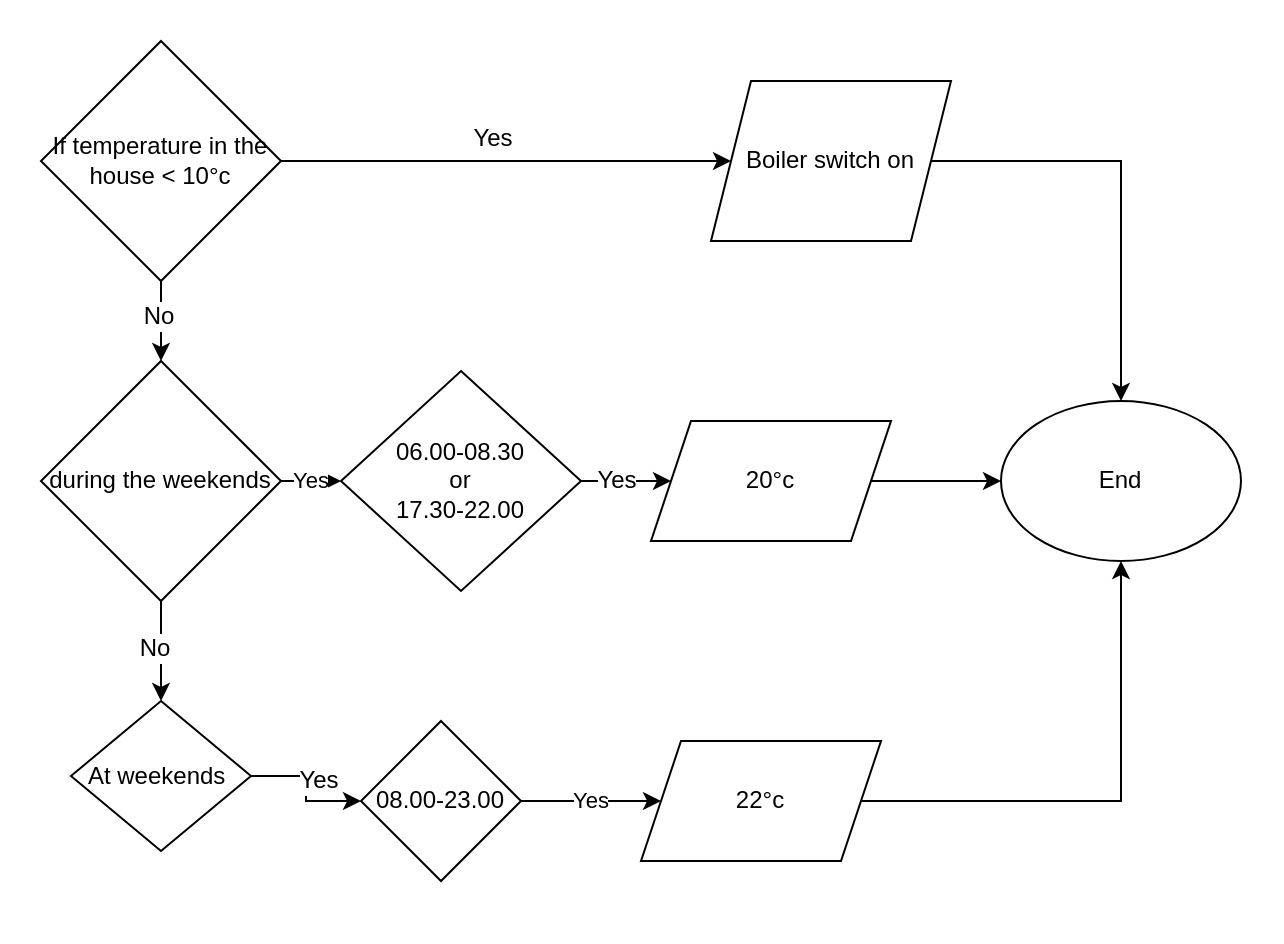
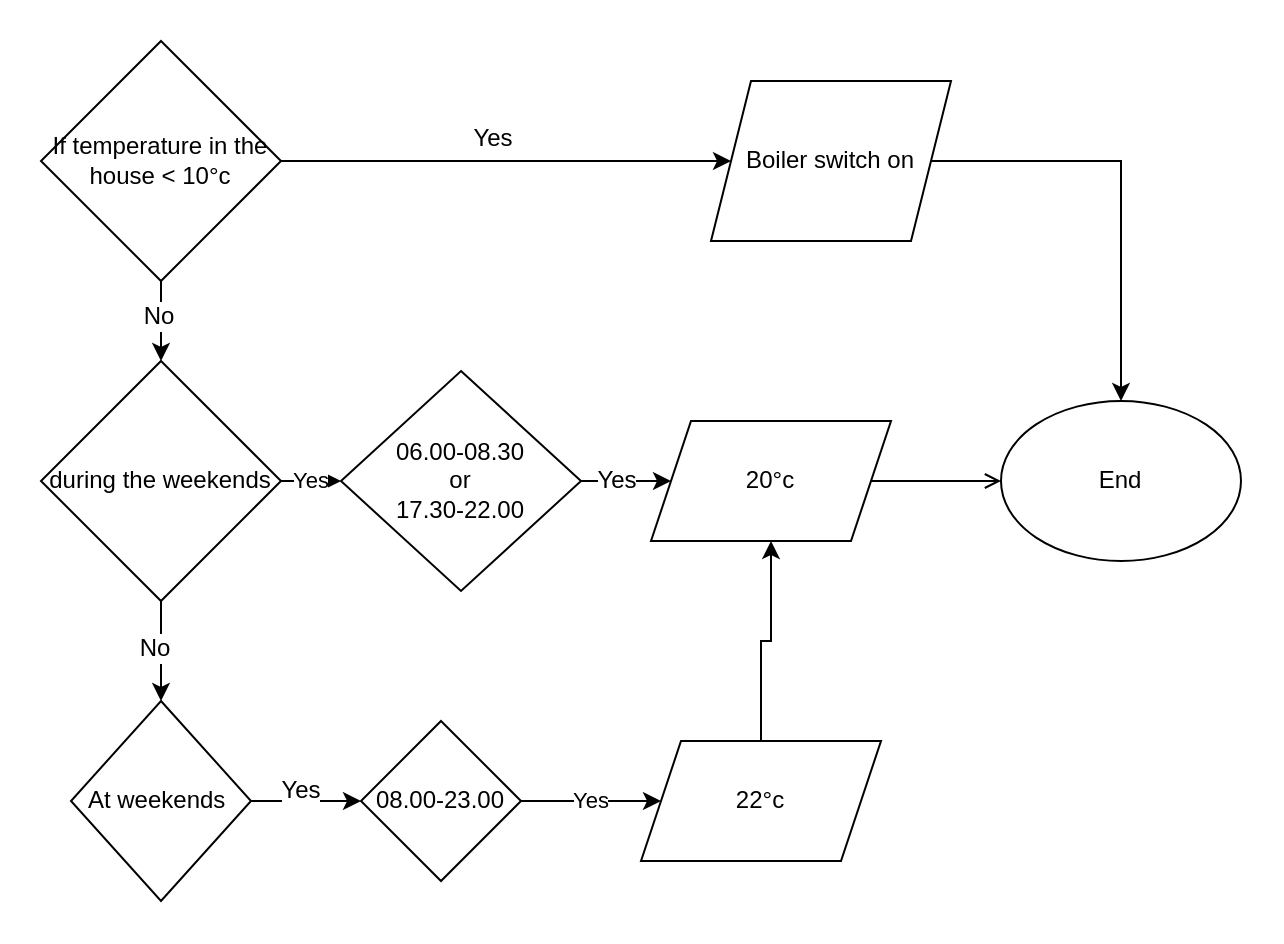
(986, 481) -> (988, 481)
(161, 776) -> (161, 801)
(1104, 801) -> (761, 643)
